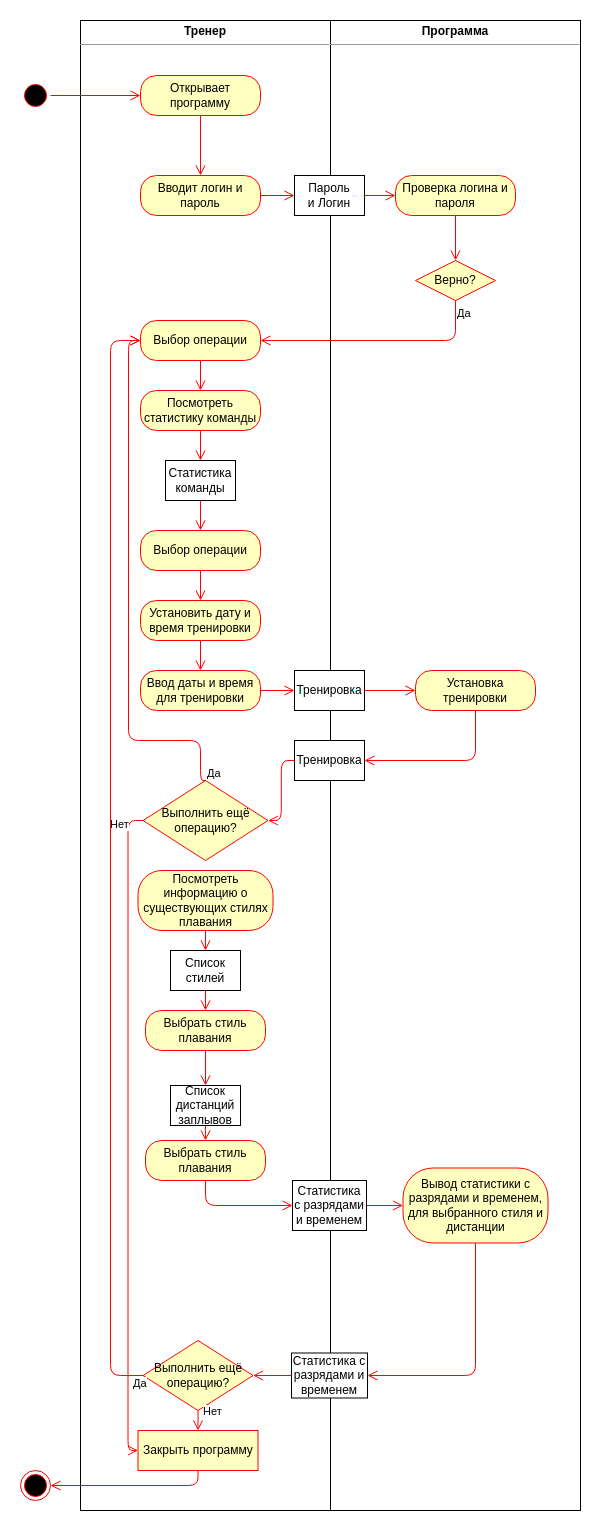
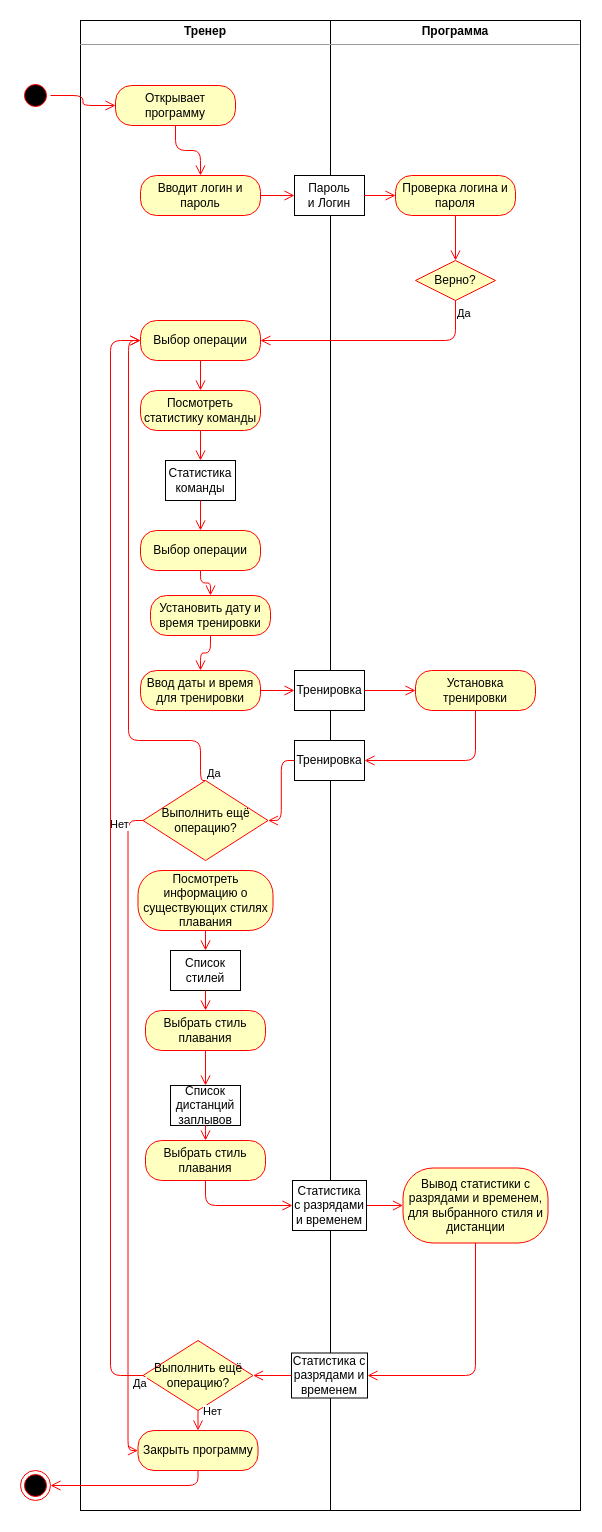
(201, 96) -> (176, 106)
(201, 621) -> (211, 616)
(198, 1451) -> (198, 1451)
